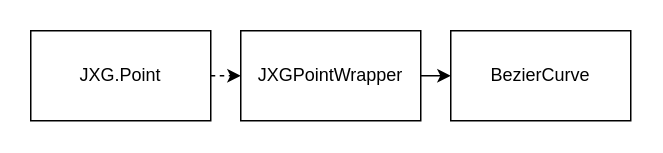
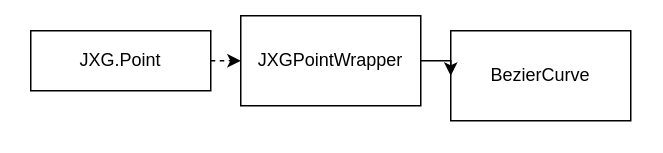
(121, 76) -> (121, 61)
(331, 76) -> (331, 61)
